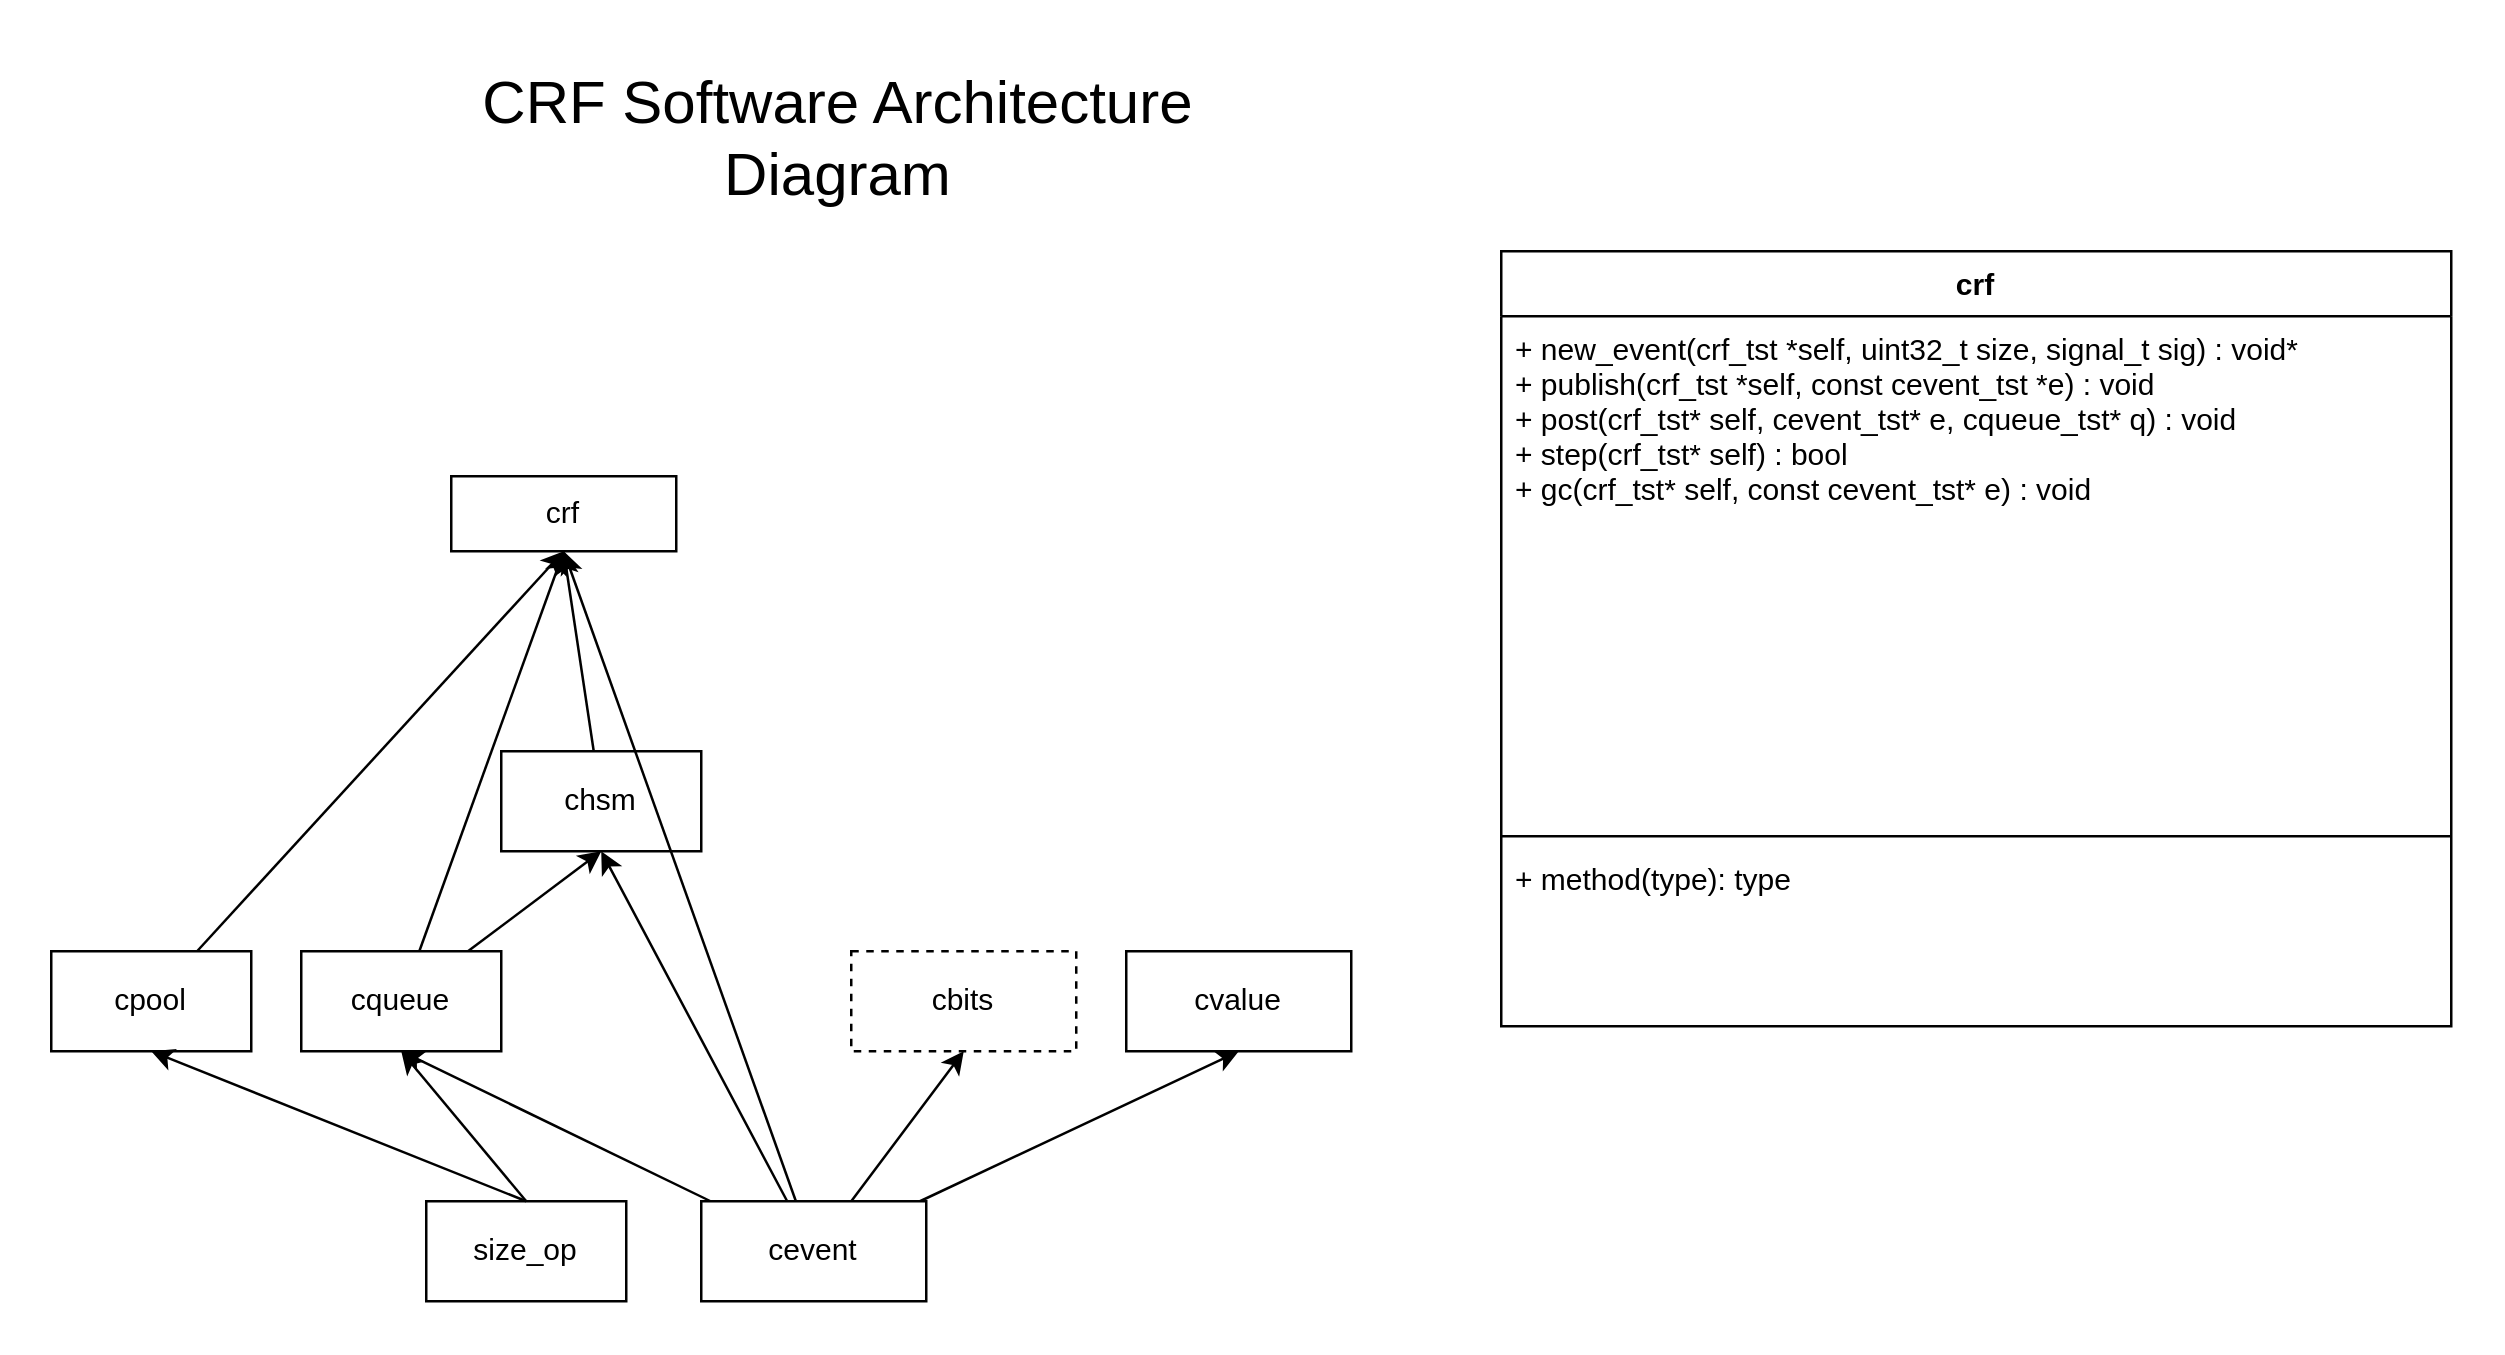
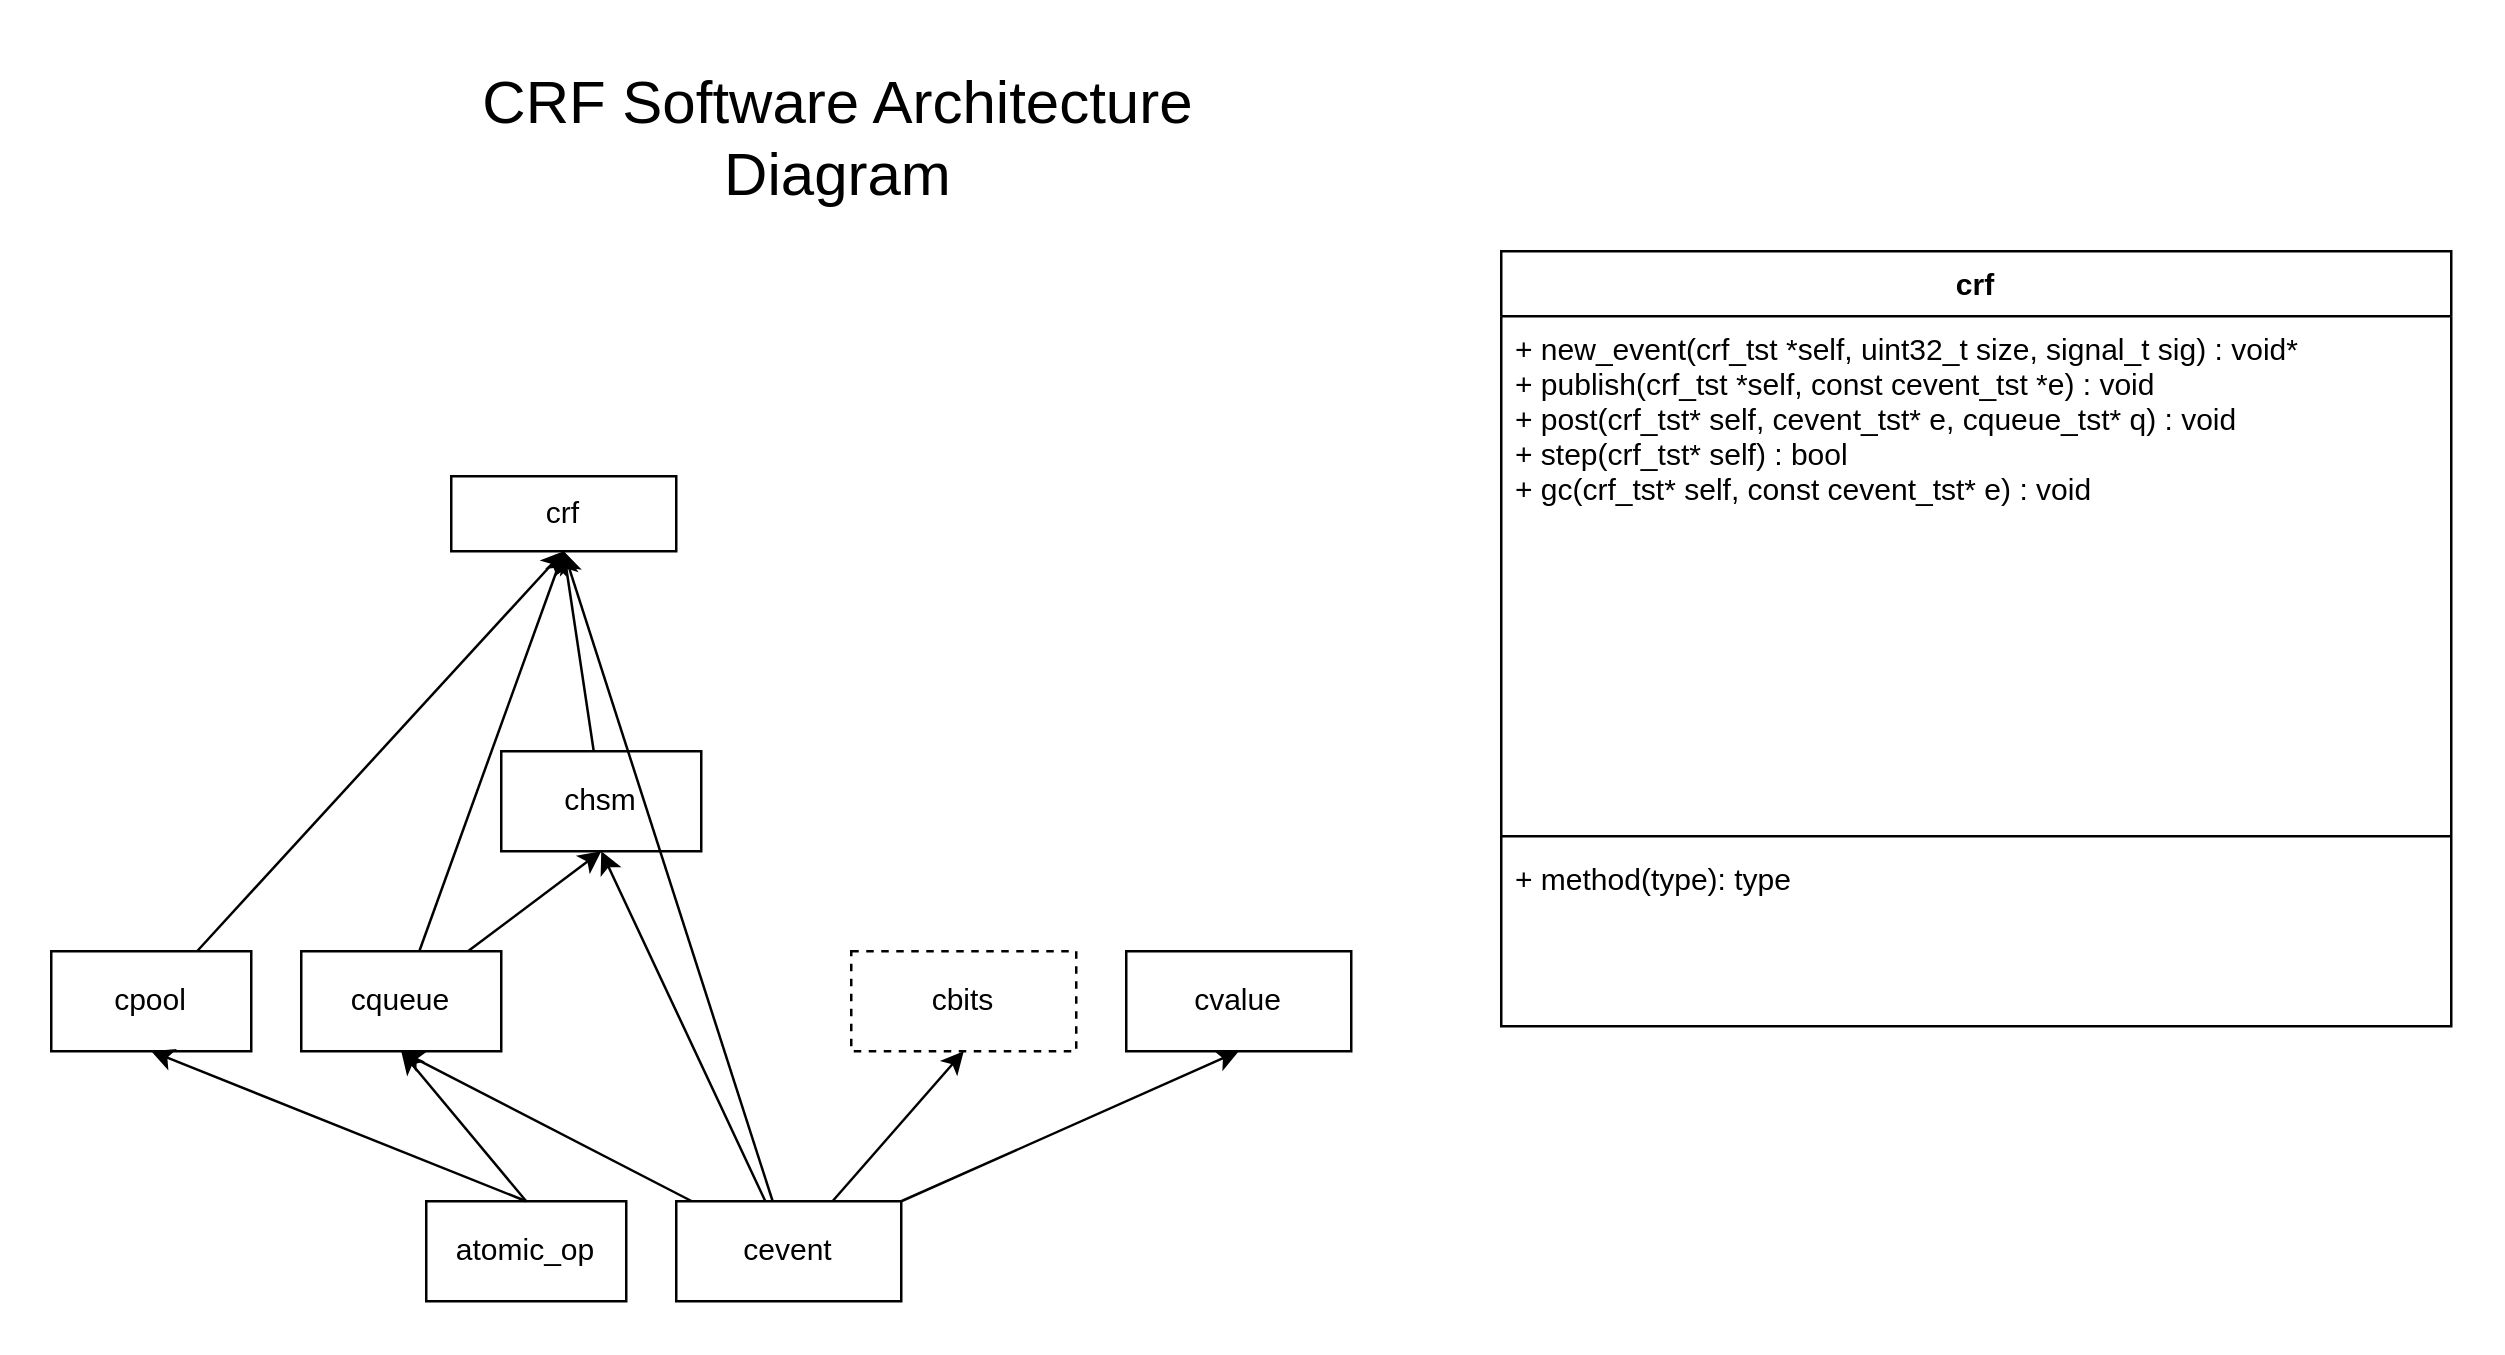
(526, 1251) -> (526, 1251)
(814, 1251) -> (789, 1251)
